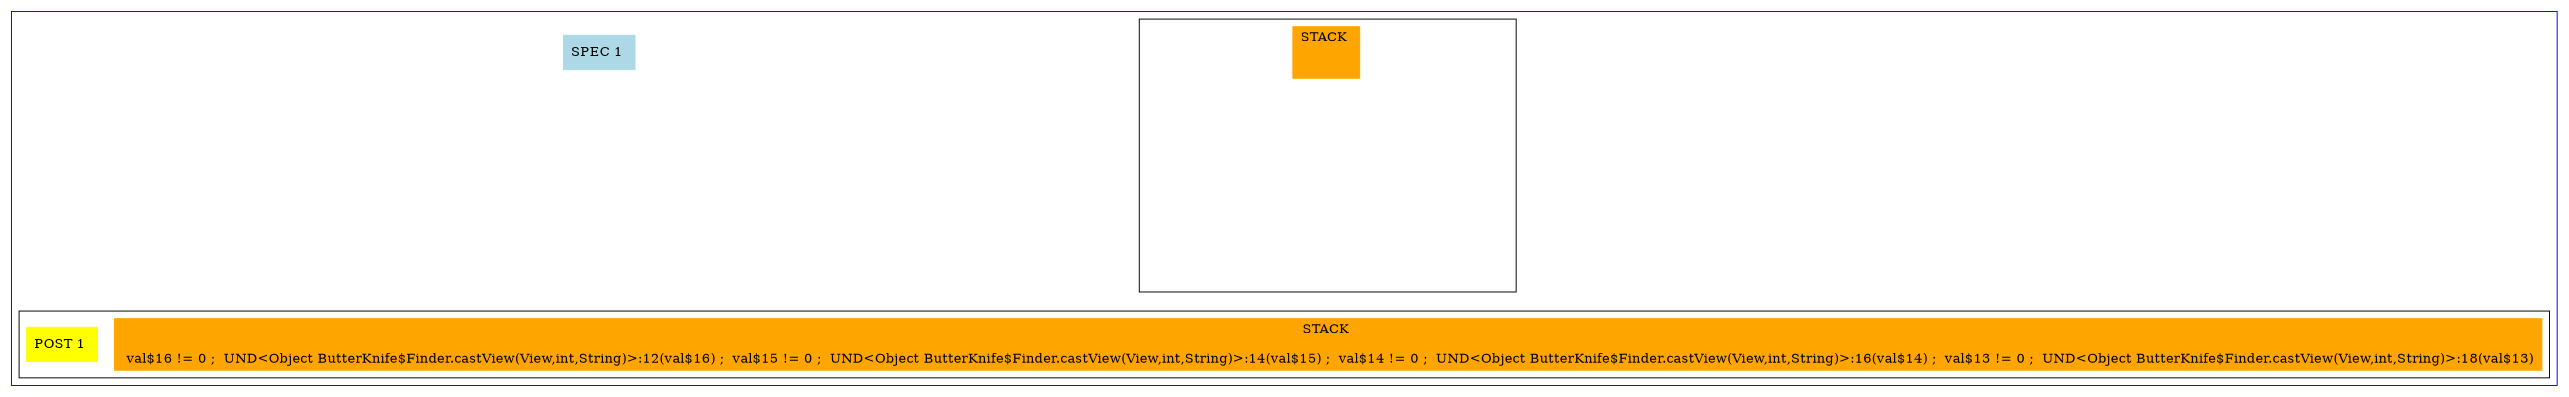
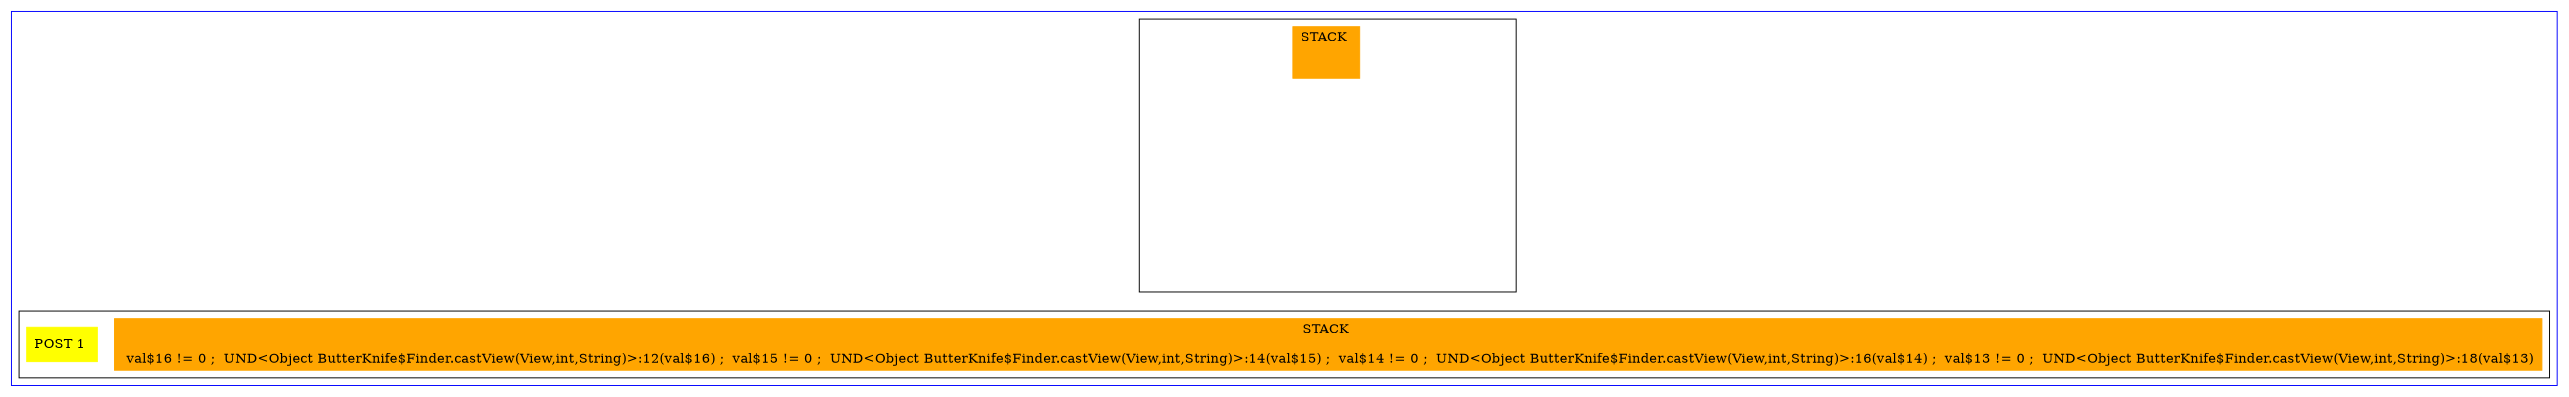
(599, 52) -> none
